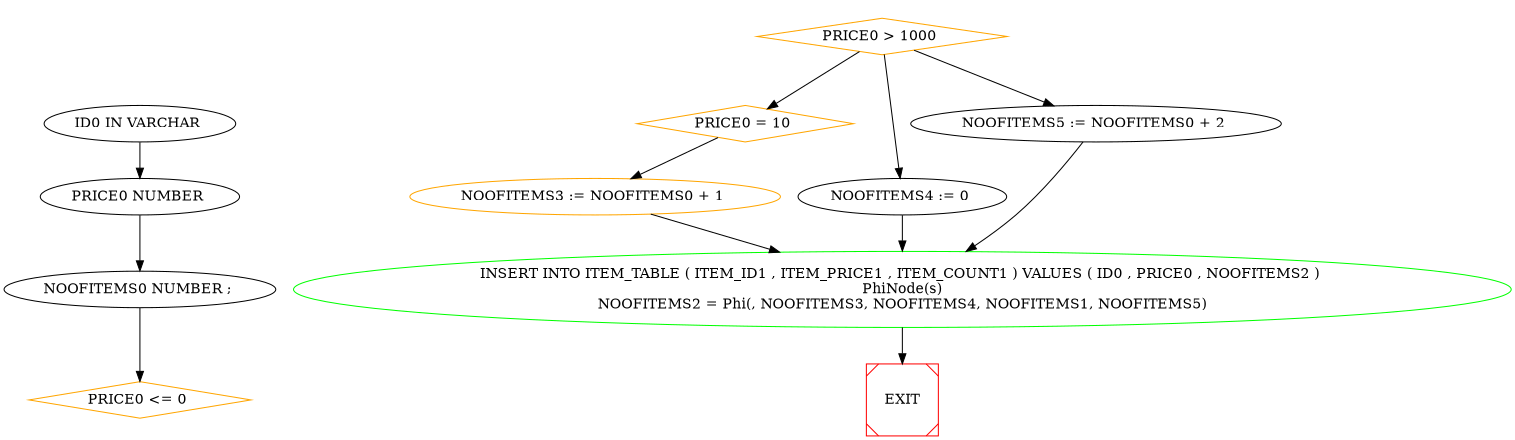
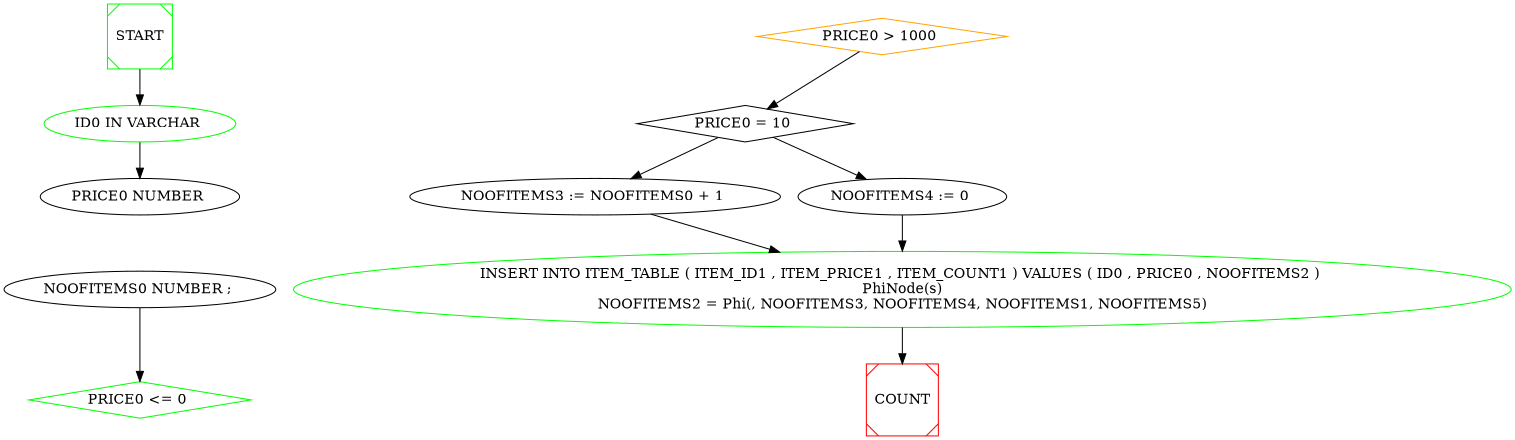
none -> (140, 36)
(892, 111) -> (815, 156)
(140, 124) -> (140, 124)
(745, 124) -> (745, 124)
(1096, 124) -> none
(595, 197) -> (595, 197)
(140, 238) -> none
(140, 400) -> (140, 400)
(902, 400) -> (902, 400)
